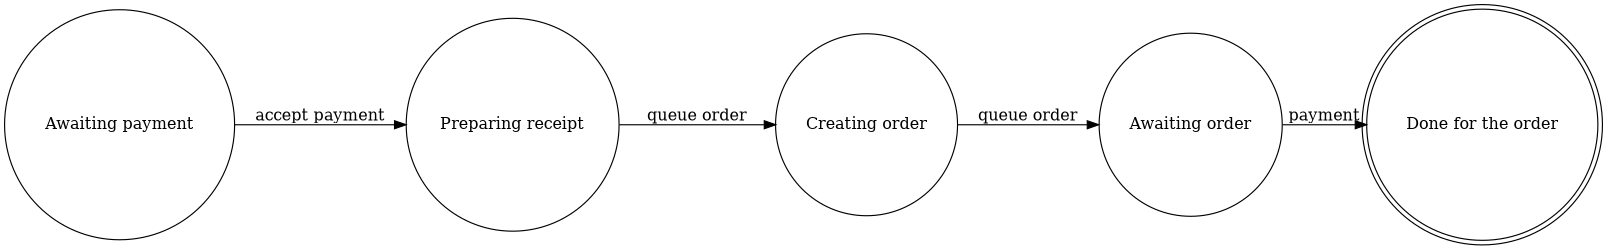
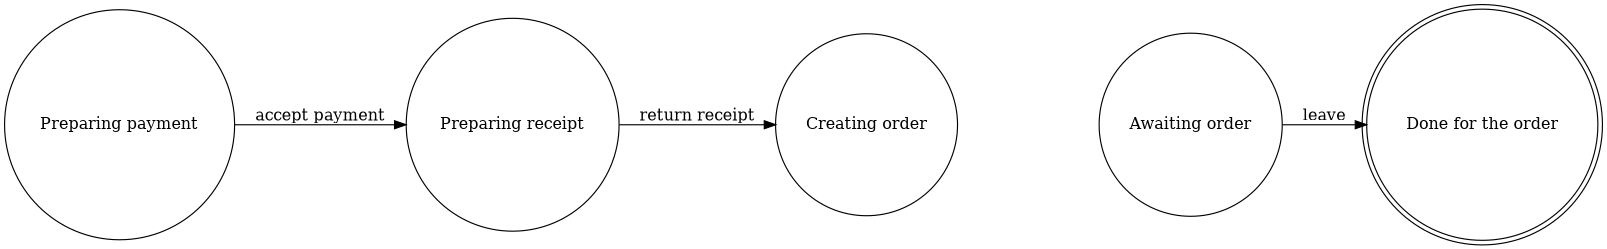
(697, 116) -> (697, 116)
(1325, 116) -> (1325, 116)
(120, 125) -> (120, 125)
(1022, 125) -> none
